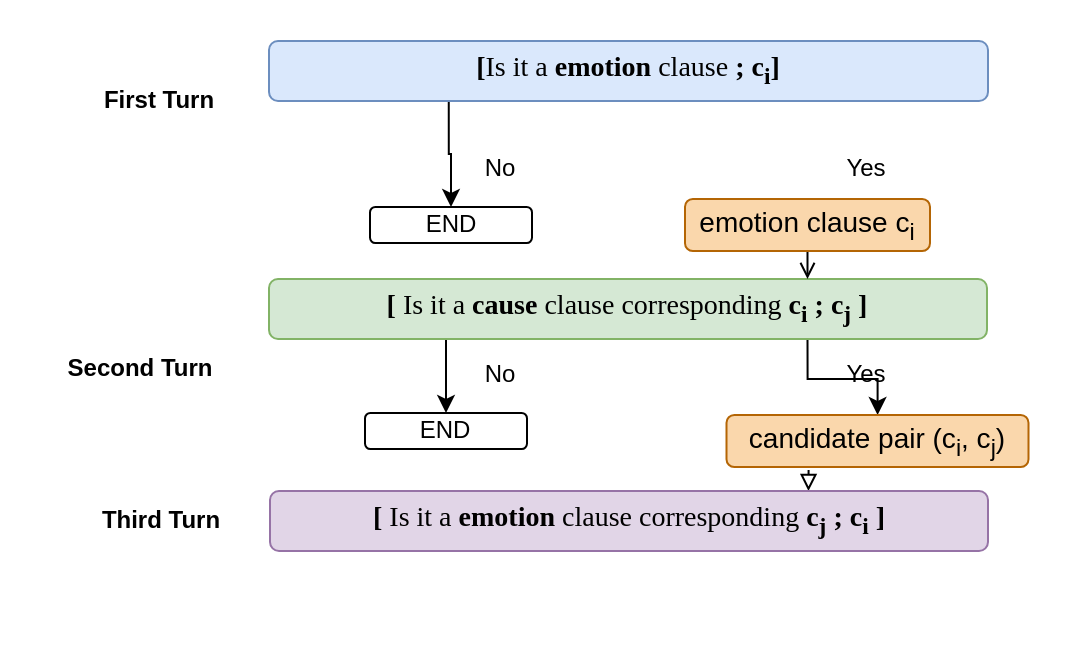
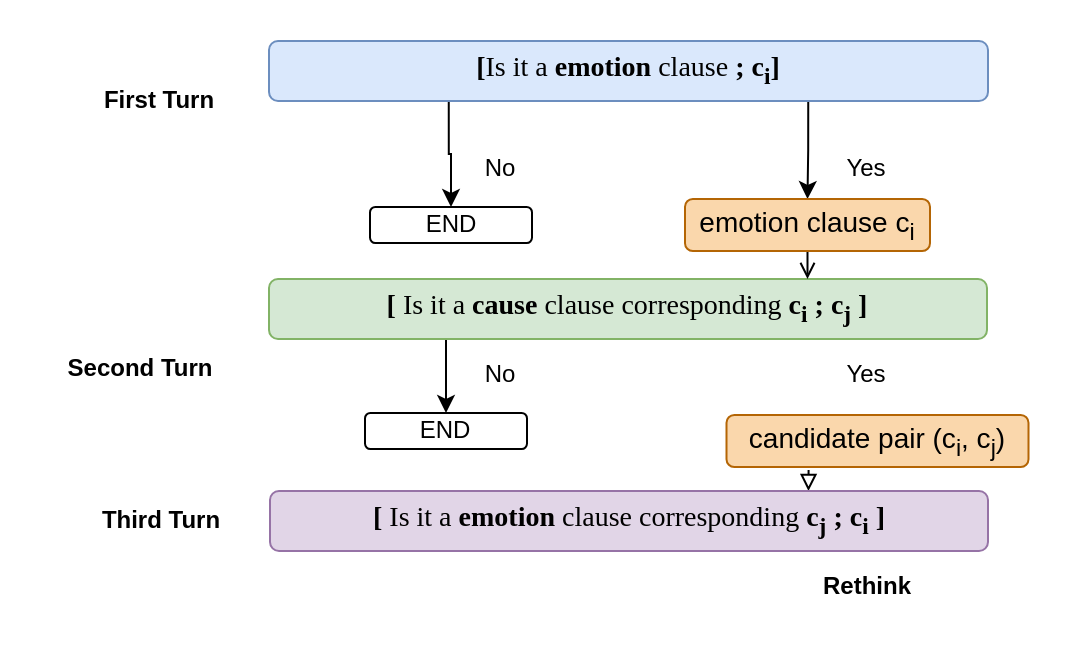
none -> (808, 143)
(834, 379) -> none
none -> (867, 587)
